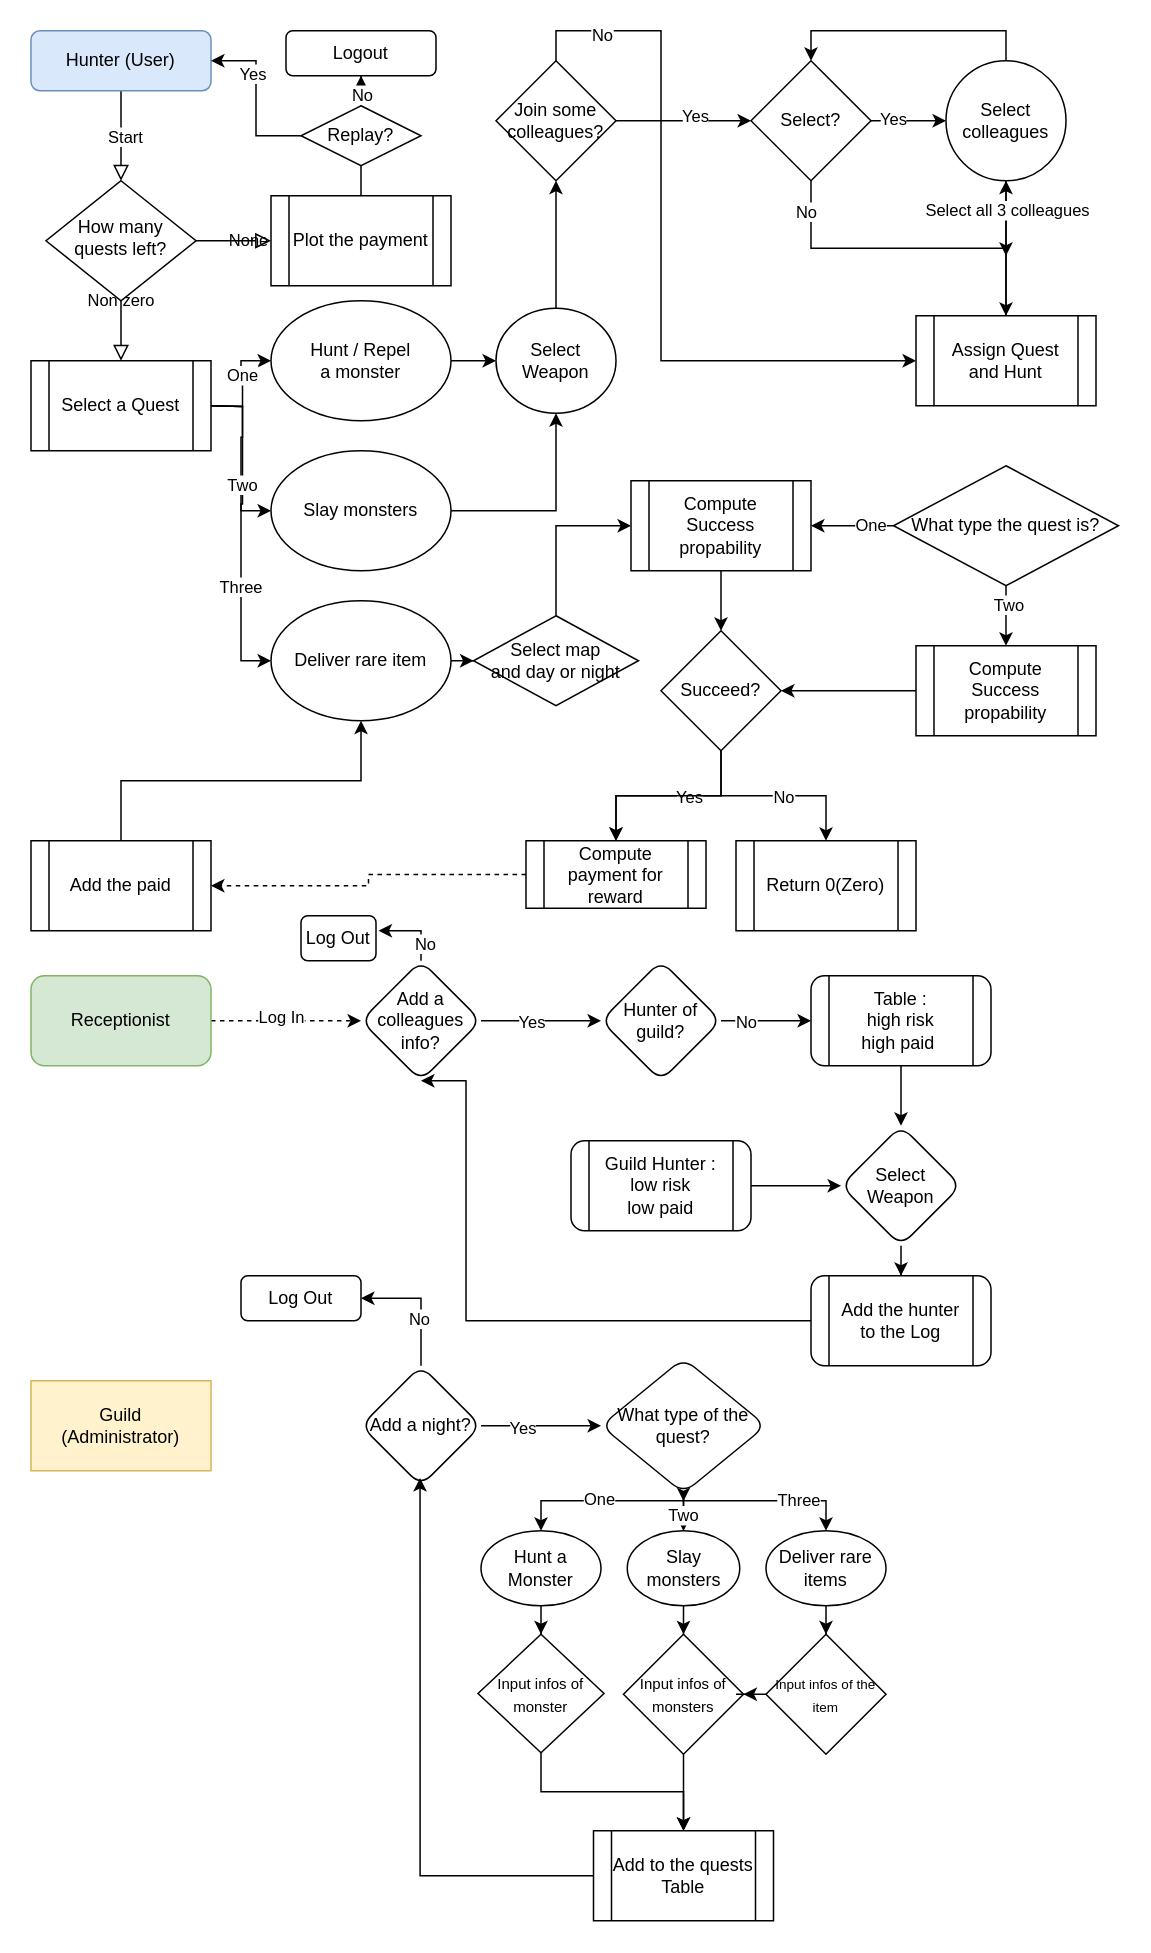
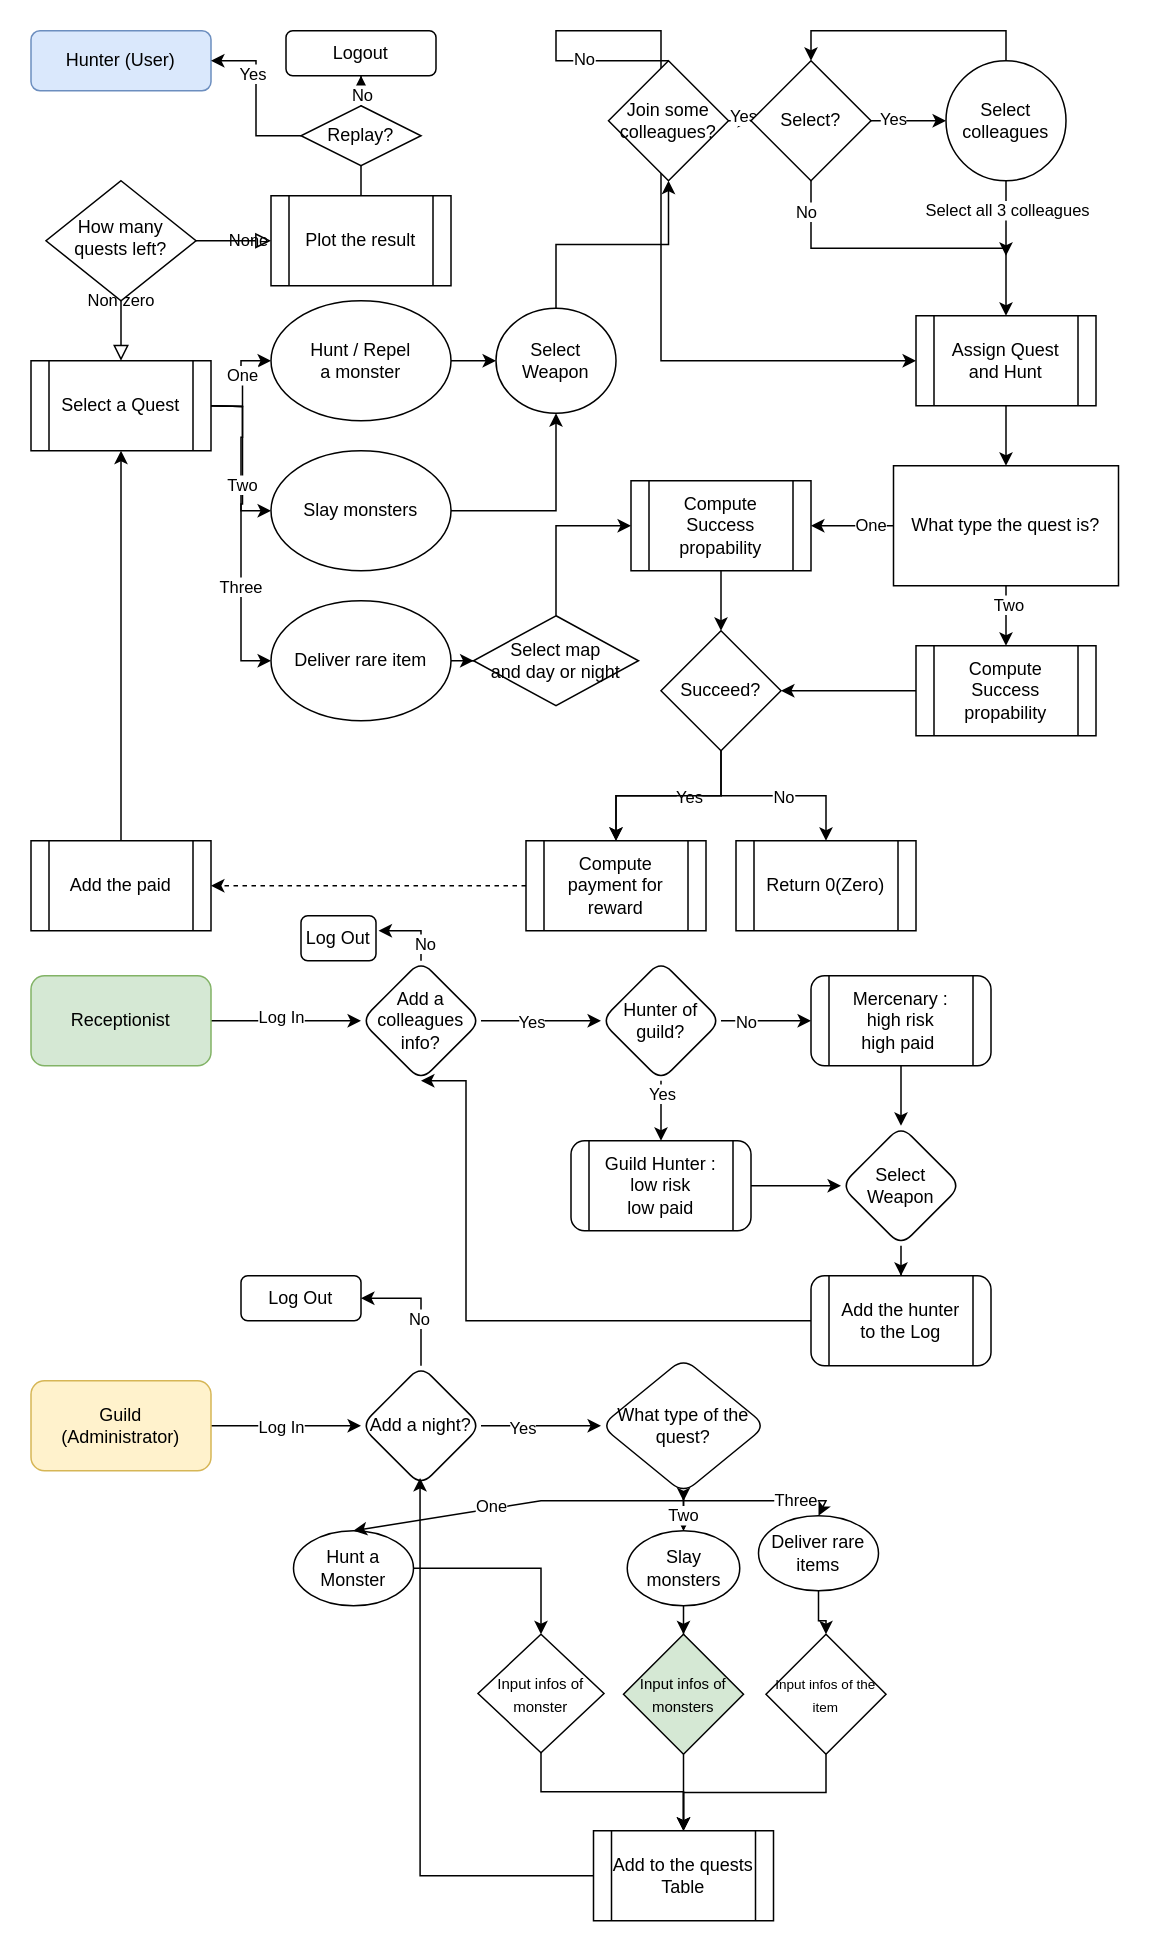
(556, 121) -> (668, 121)
(121, 128) -> none
(361, 241) -> (361, 241)
(1006, 314) -> (1006, 431)
(1006, 526) -> (1006, 526)
(265, 781) -> (121, 621)
(616, 875) -> (616, 886)
(235, 1021) -> (235, 1021)
(901, 1021) -> (901, 1021)
none -> (661, 1106)
(121, 1426) -> (121, 1426)
none -> (281, 1426)
(541, 1568) -> (353, 1568)
(826, 1568) -> (818, 1553)
(683, 1694) -> (683, 1694)
(736, 1694) -> (776, 1793)
